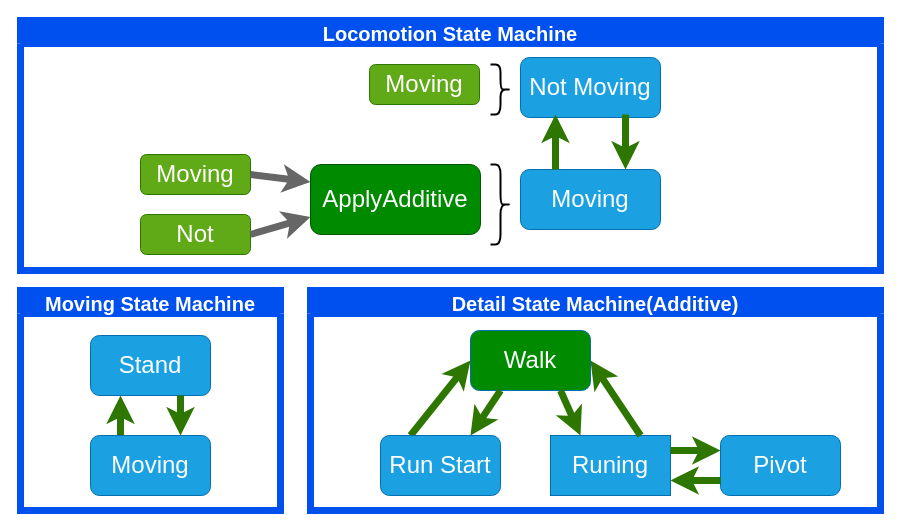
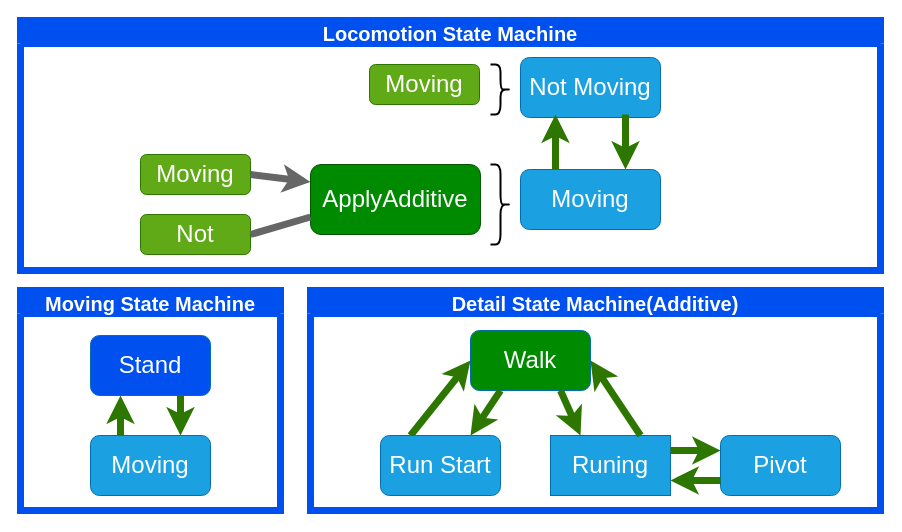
(291, 223) -> (307, 218)
(151, 366) -> (151, 366)
